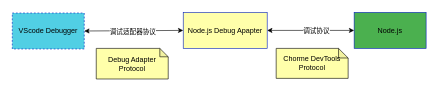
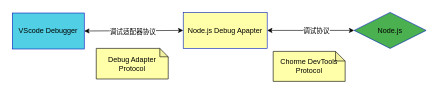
(390, 30) -> (390, 30)
(48, 31) -> (48, 31)
(312, 63) -> (309, 66)
